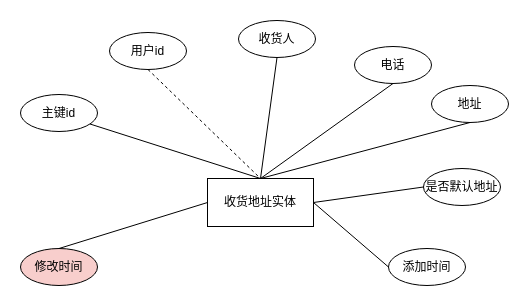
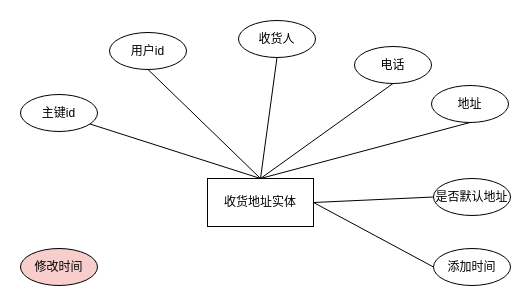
(203, 123) -> (203, 123)
(462, 187) -> (472, 197)
(133, 226) -> none
(427, 267) -> (472, 267)
